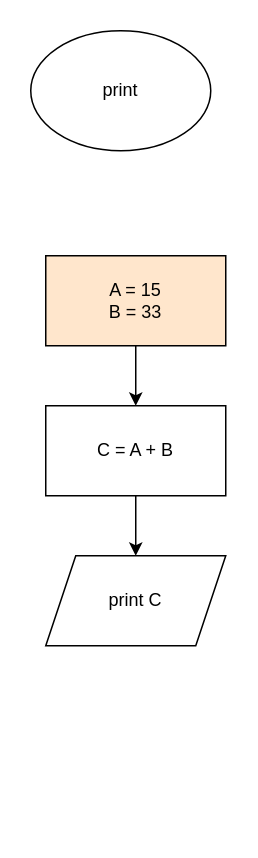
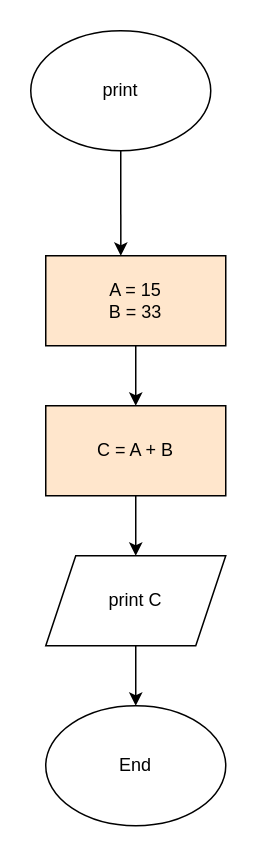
none -> (121, 198)
(136, 451) -> (136, 451)
none -> (136, 671)
none -> (136, 766)
